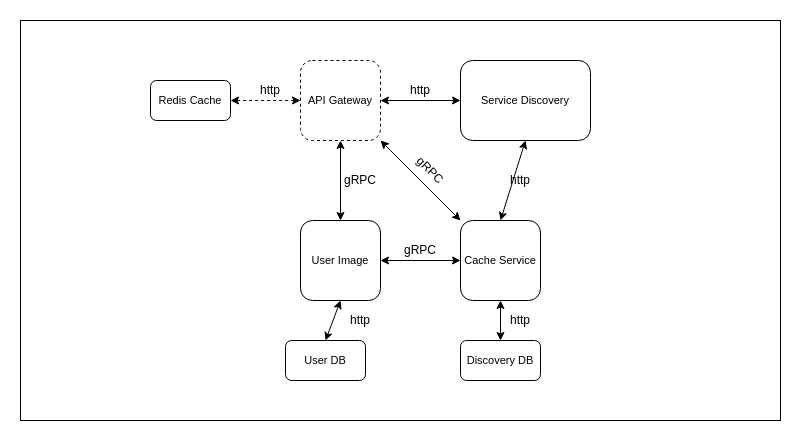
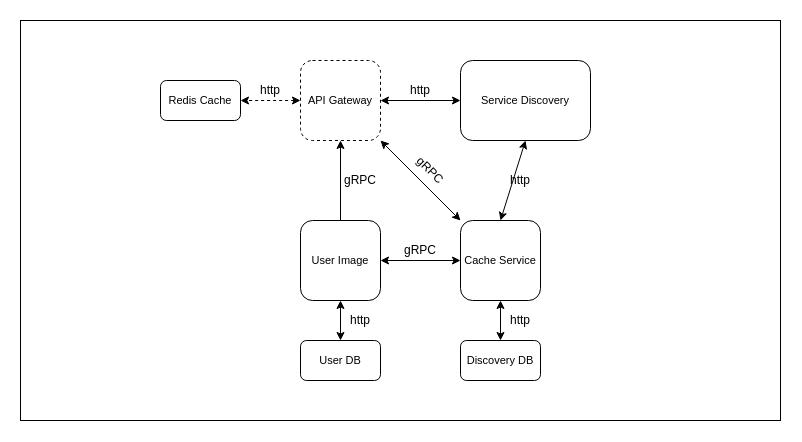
(191, 101) -> (201, 101)
(341, 212) -> (341, 215)
(326, 361) -> (341, 361)
